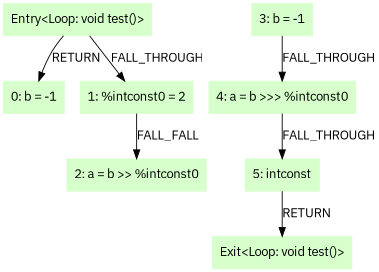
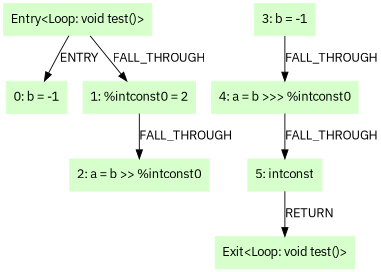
(76, 58) -> (79, 58)
(168, 136) -> (186, 136)
